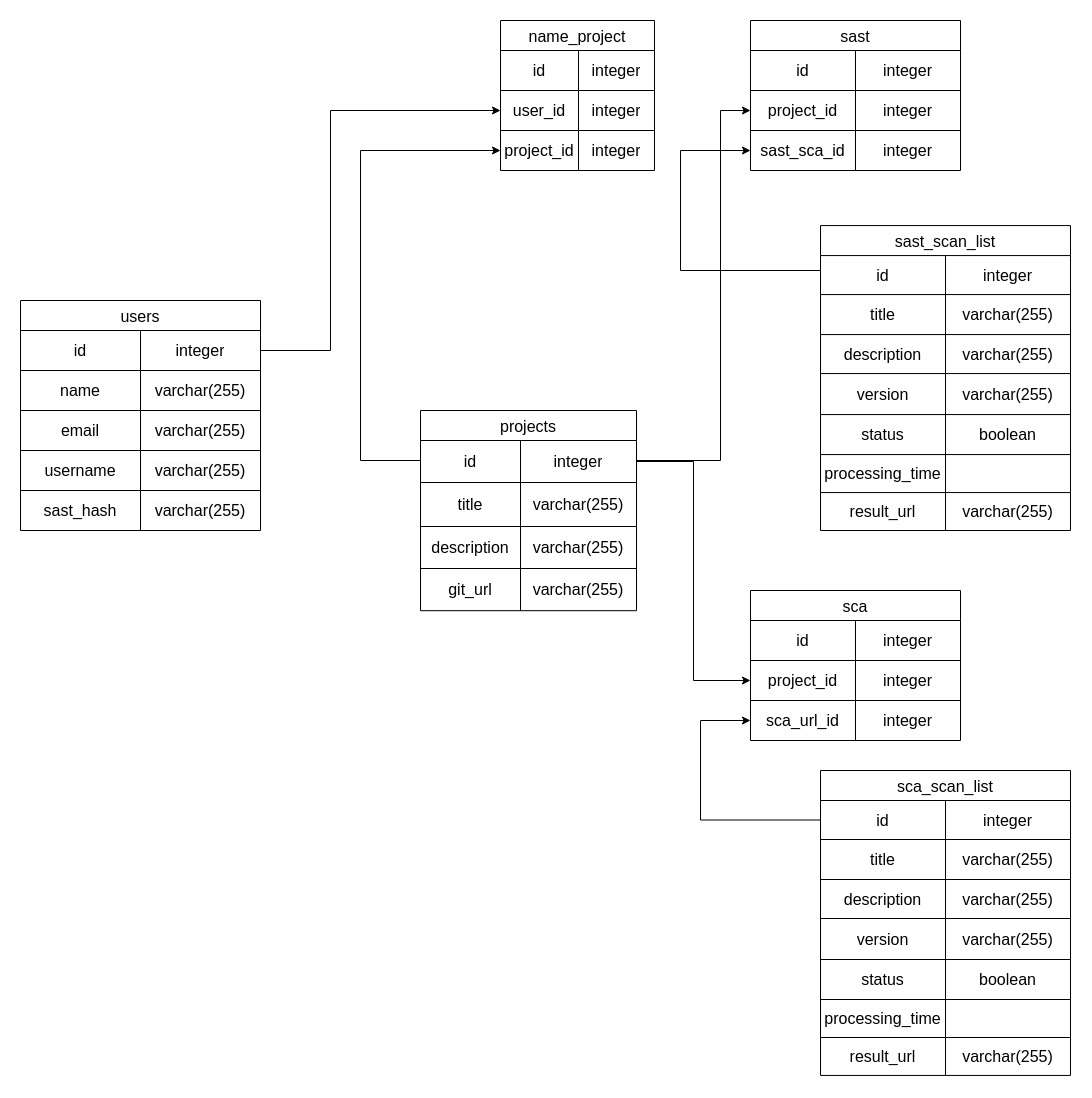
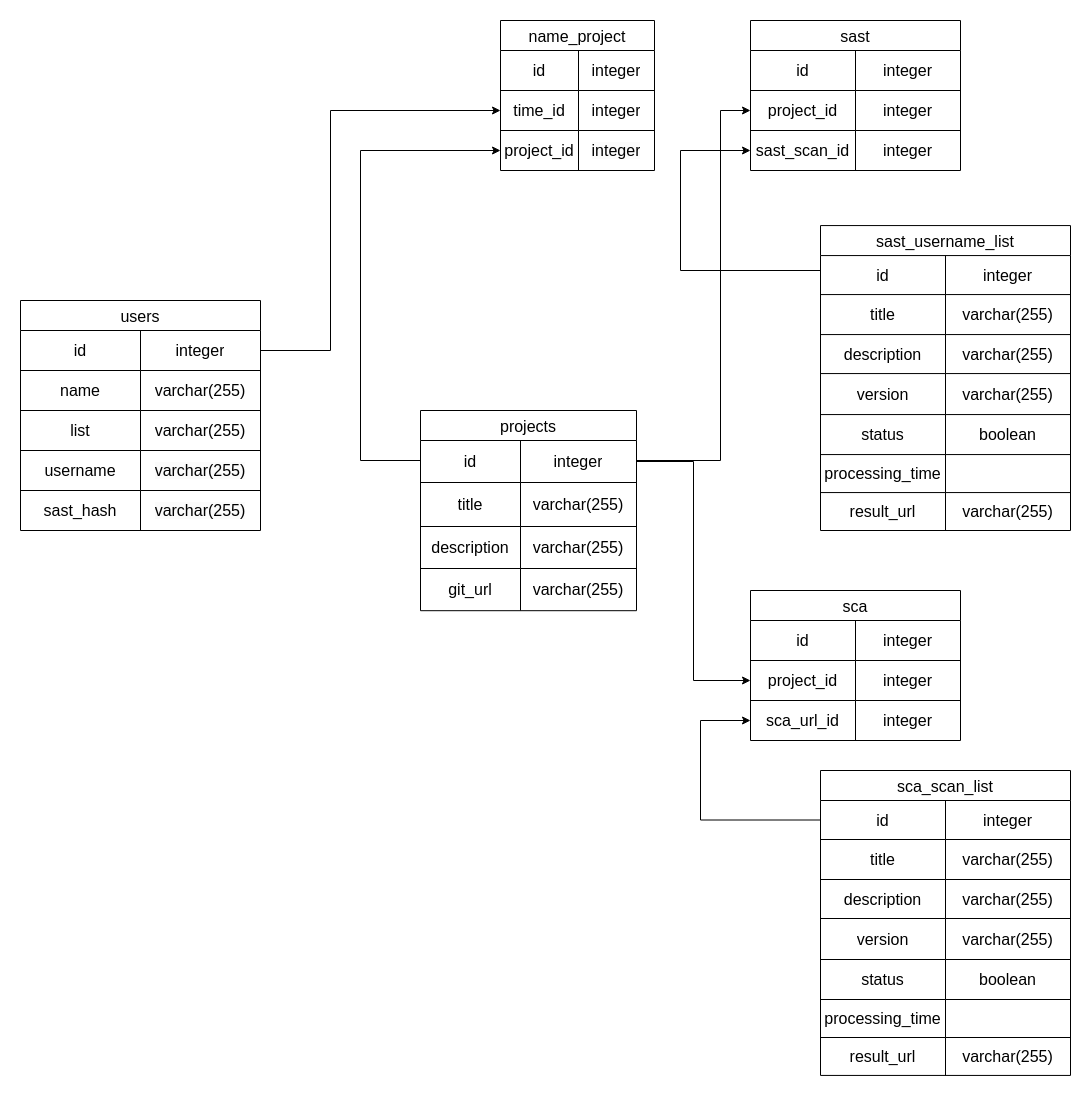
(540, 111) -> (540, 111)
(803, 151) -> (803, 151)
(945, 242) -> (945, 242)
(81, 431) -> (81, 431)
